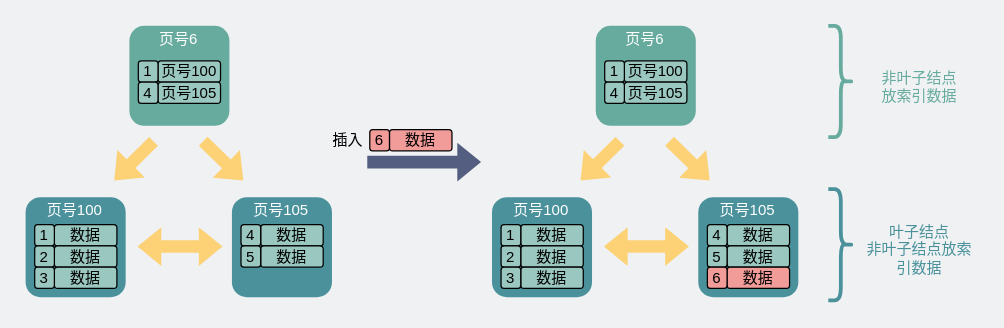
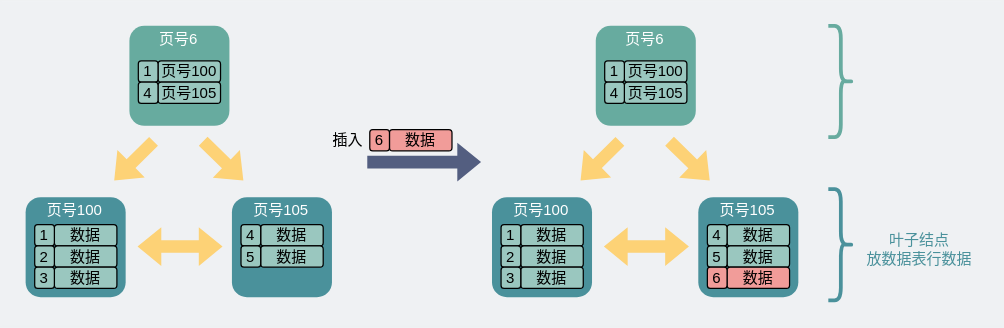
(919, 86) -> none
(919, 249) -> (919, 249)
